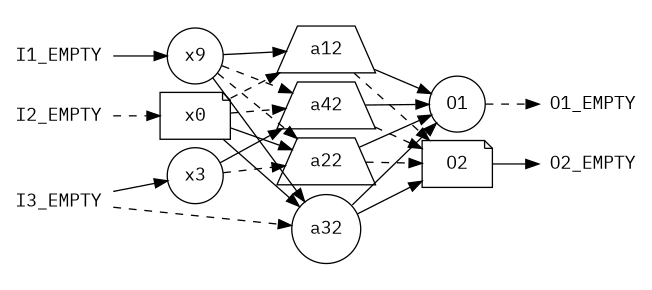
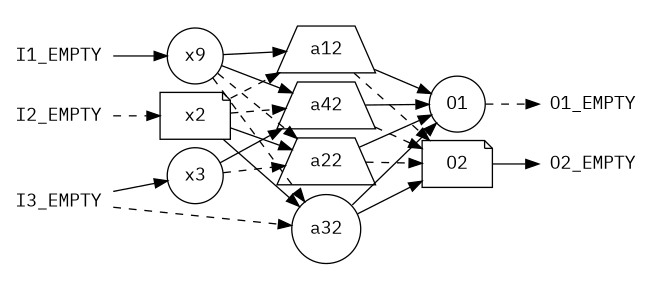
(251, 77) -> (251, 77)
(195, 116) -> (195, 116)
(255, 134) -> (255, 134)
